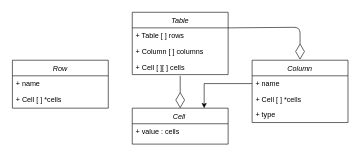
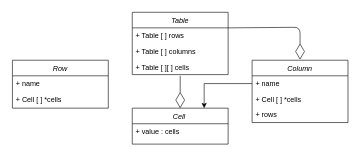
(170, 52) -> (168, 52)
(165, 67) -> (168, 67)
(267, 115) -> (267, 115)
